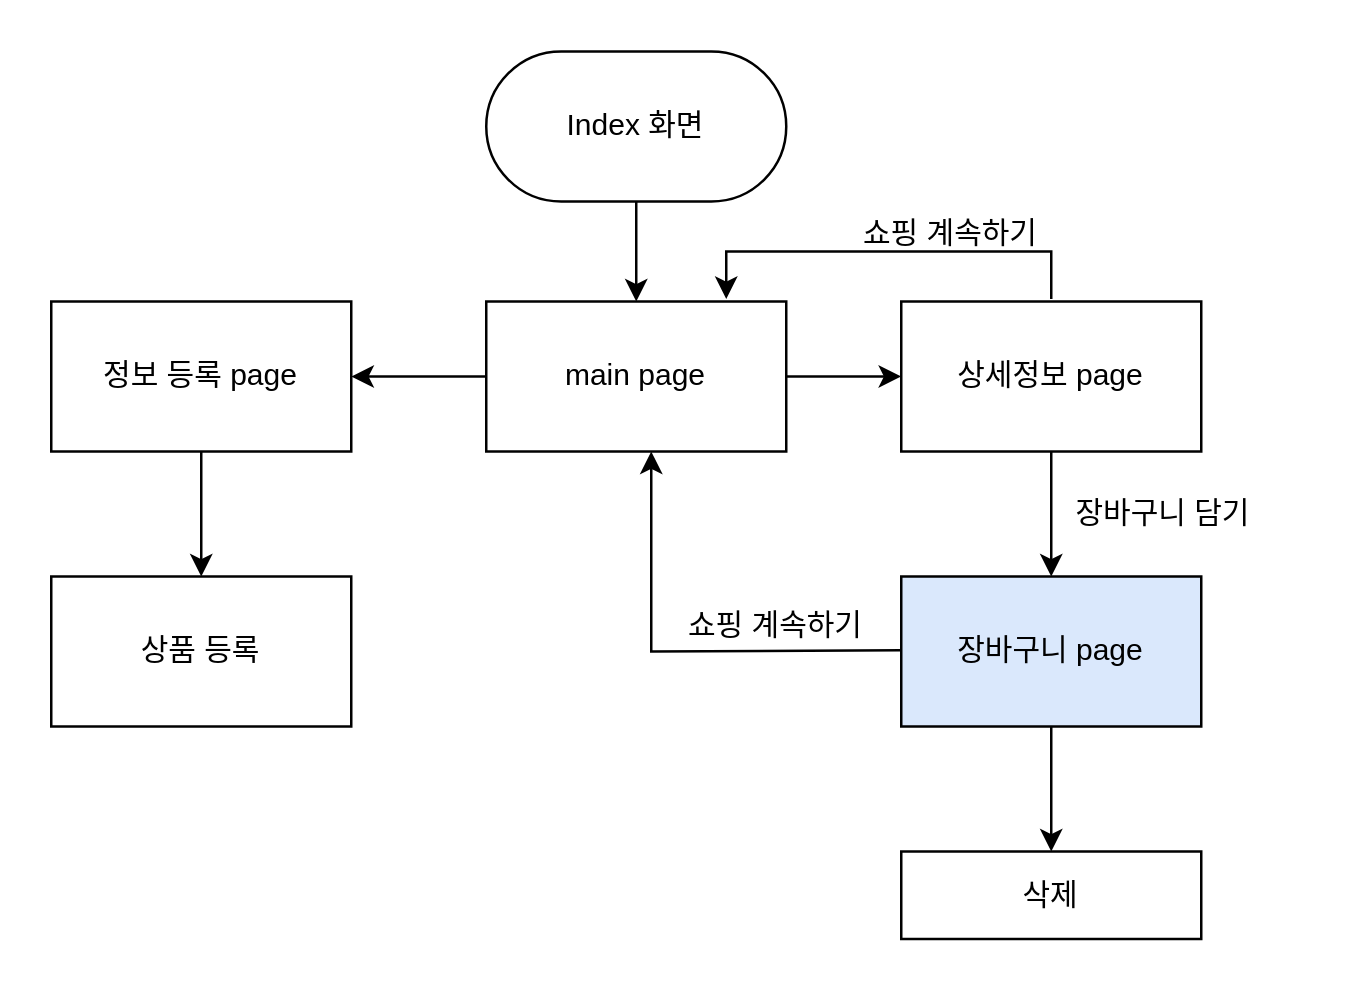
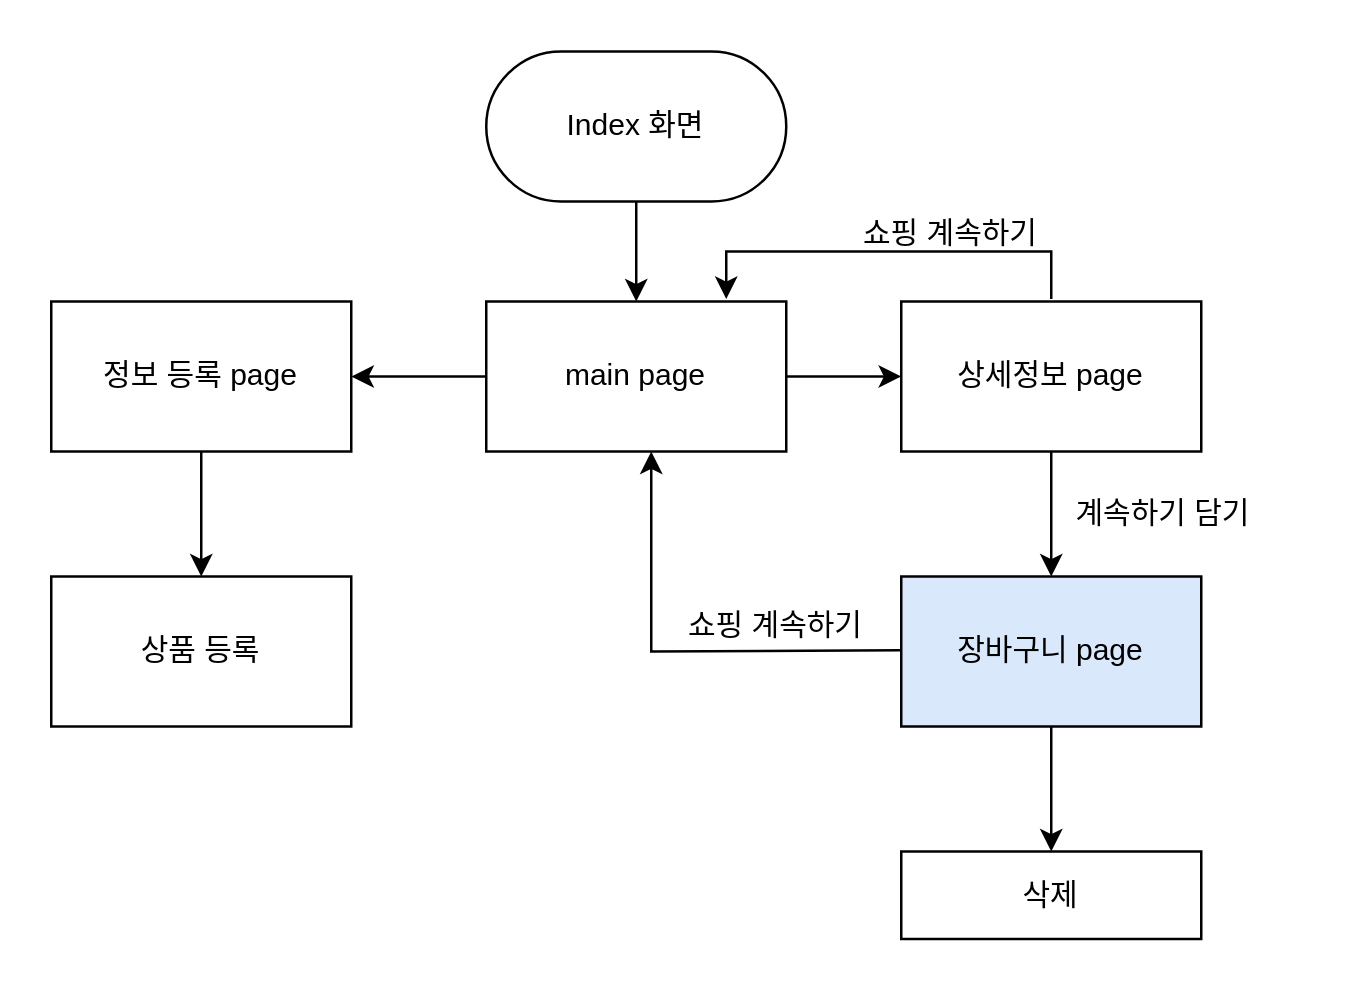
(1164, 514) -> (1164, 514)
